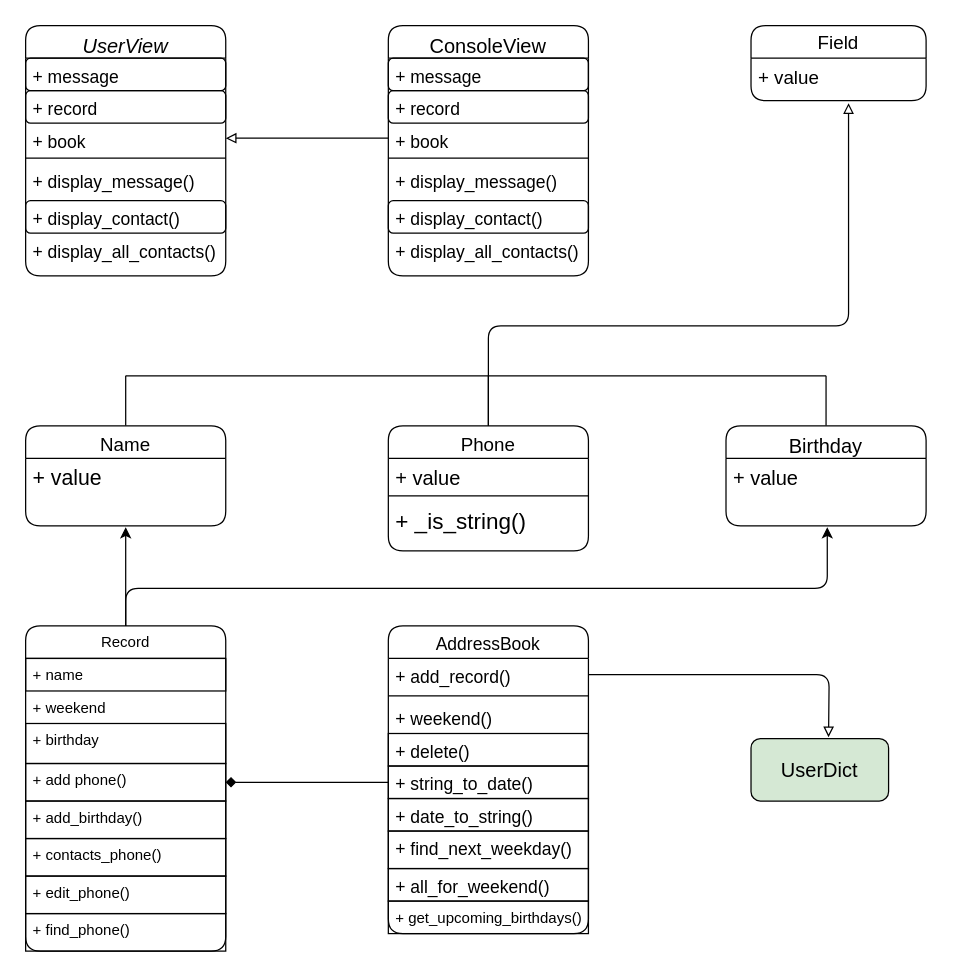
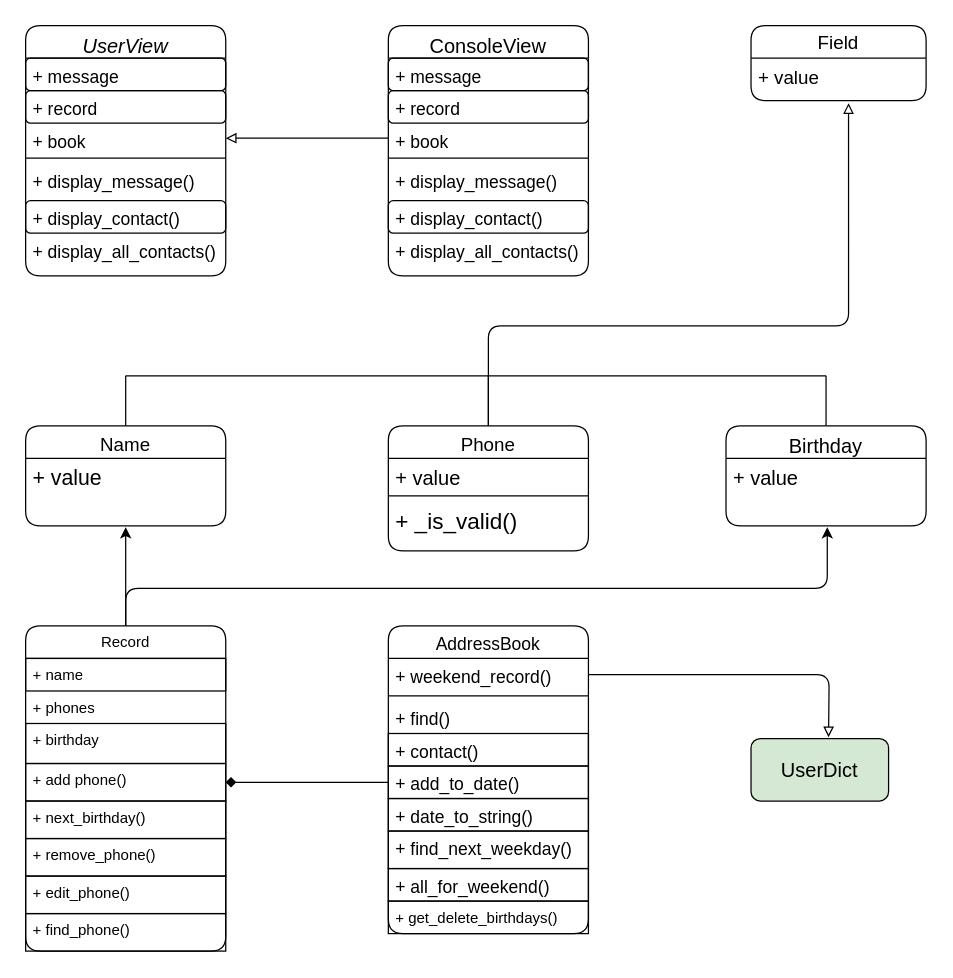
(449, 518) -> (442, 518)
(462, 677) -> (482, 677)
(69, 708) -> (65, 708)
(447, 720) -> (430, 720)
(440, 752) -> (447, 752)
(479, 785) -> (467, 785)
(96, 818) -> (101, 818)
(107, 856) -> (98, 856)
(489, 927) -> (489, 927)
